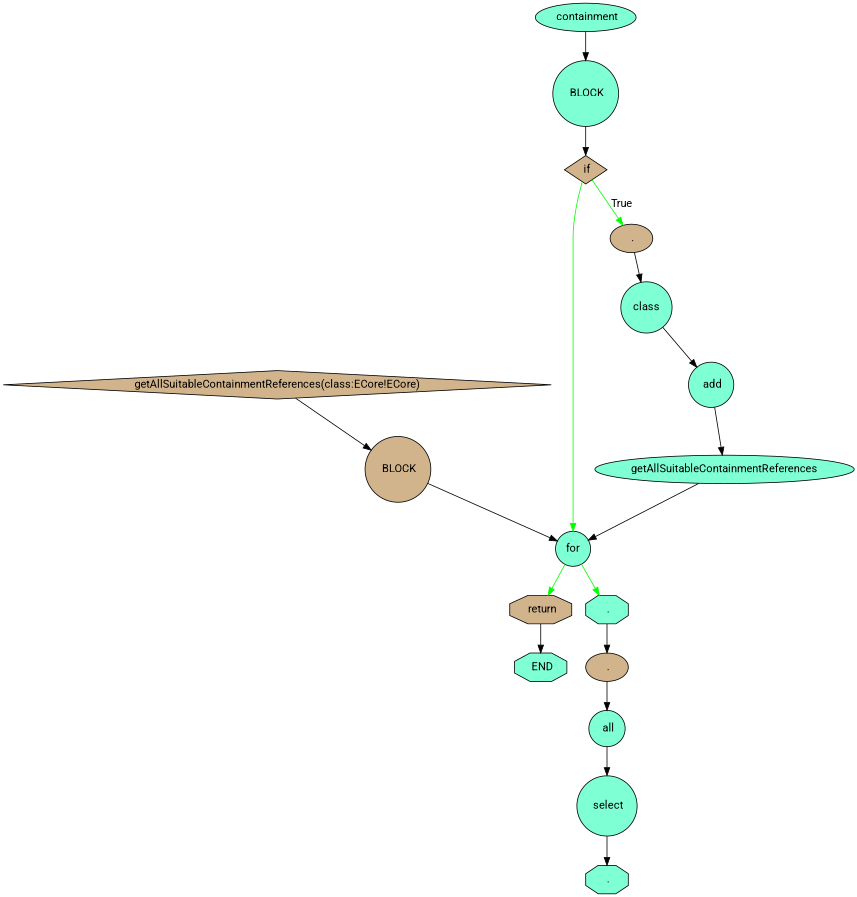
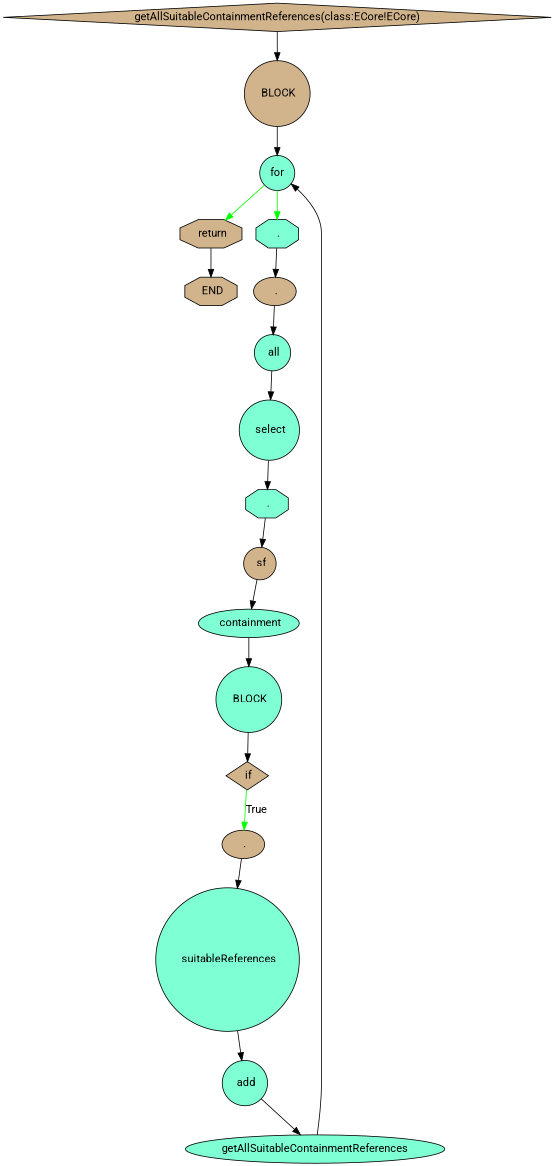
(646, 307) -> (228, 960)
(573, 352) -> none
none -> (260, 564)
(541, 667) -> (211, 291)
